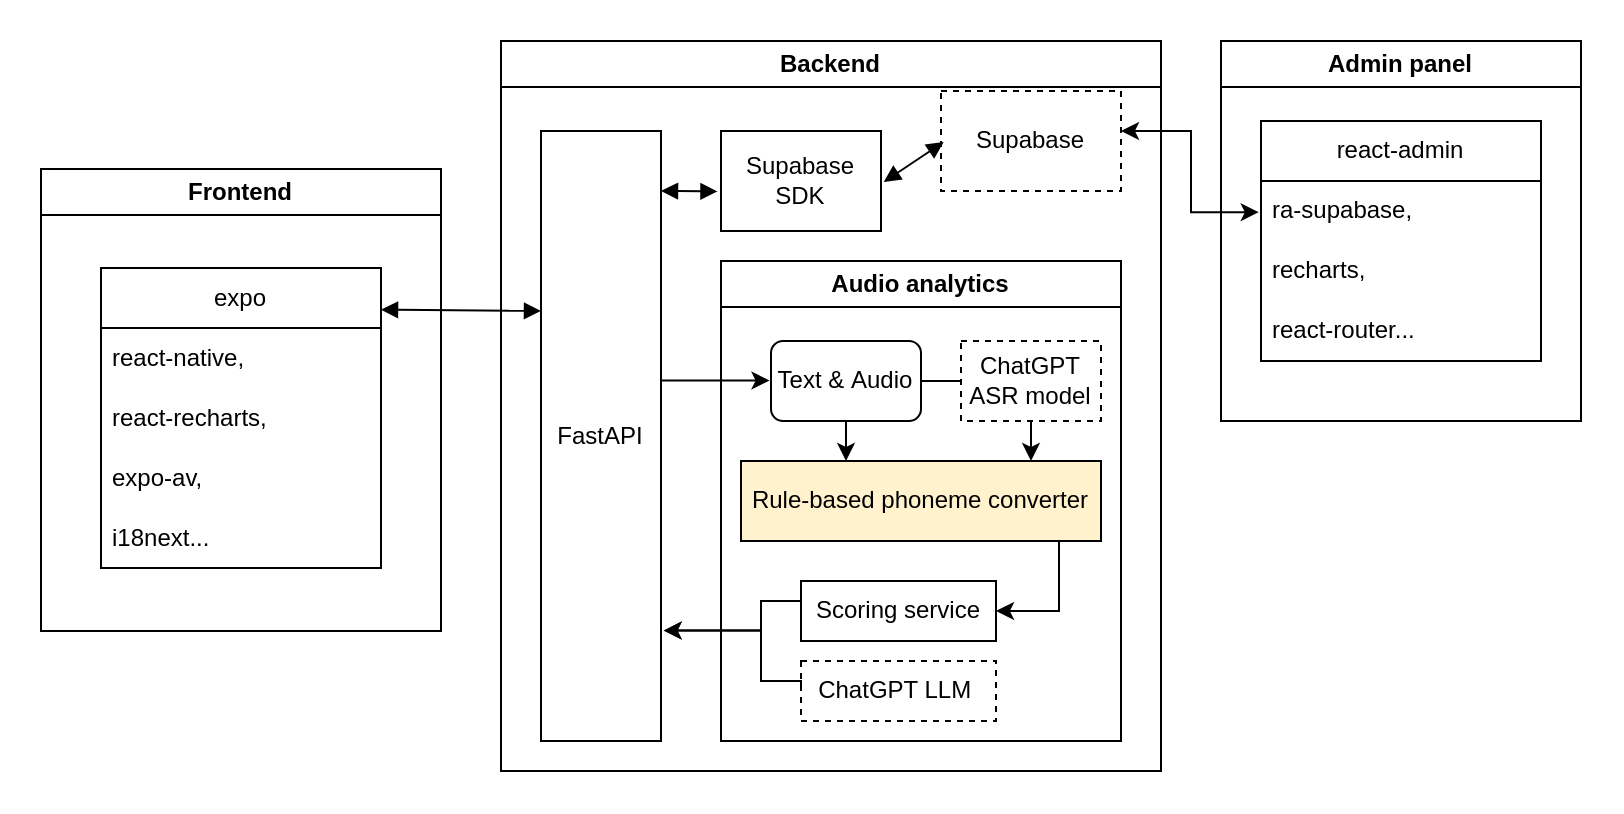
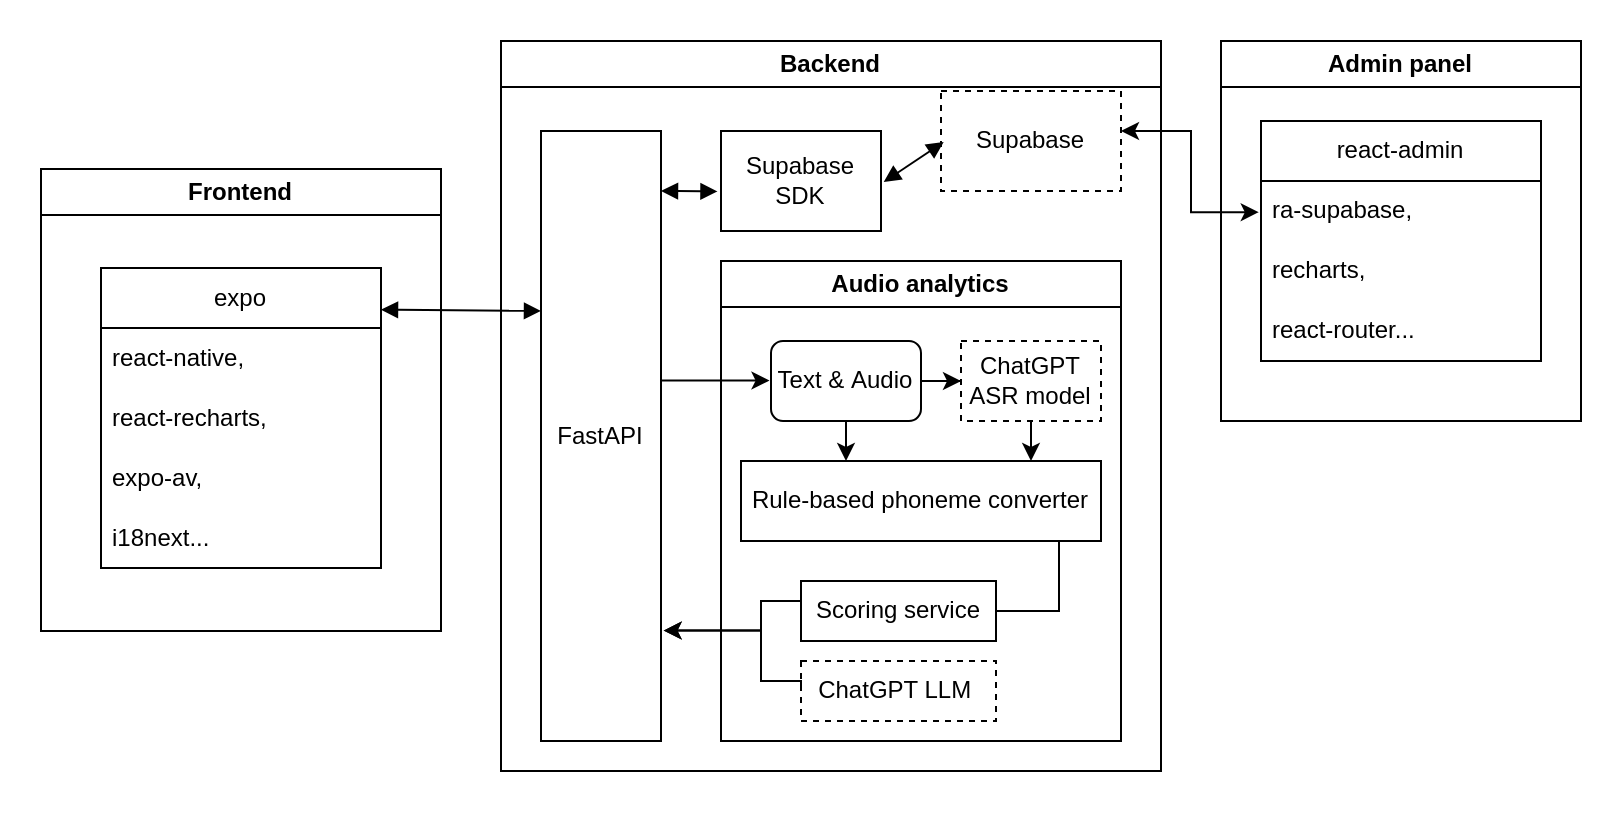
(951, 381) -> (946, 381)
(921, 501) -> (921, 501)
(1011, 611) -> (1005, 611)
